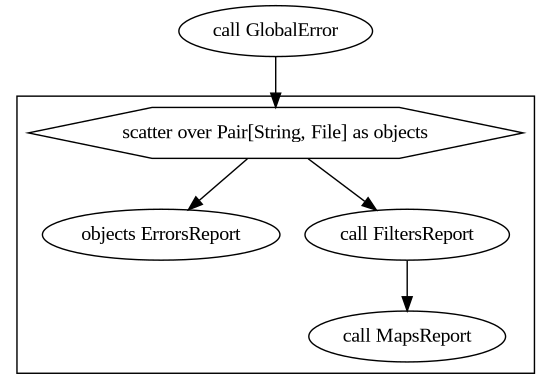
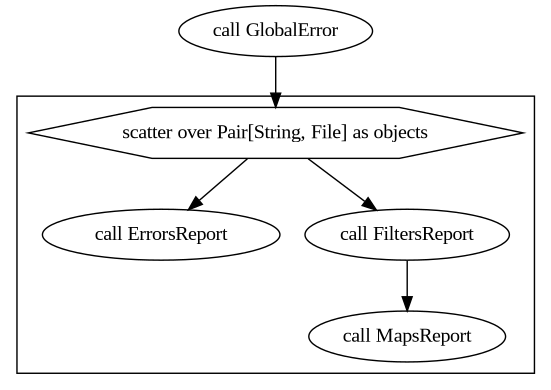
(161, 235) -> (161, 235)
